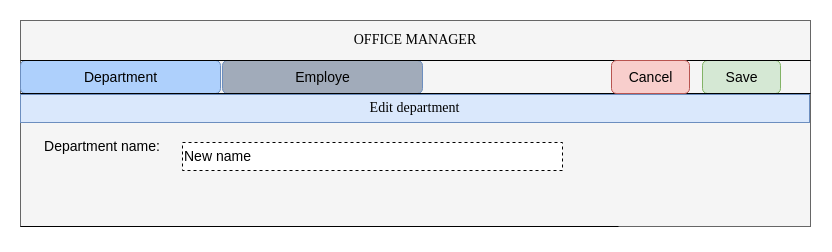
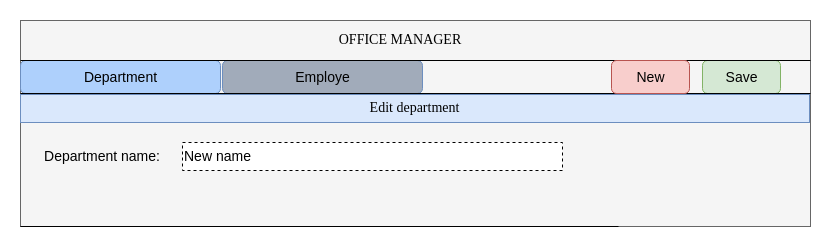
(416, 41) -> (401, 41)
(651, 78) -> (651, 78)
(103, 147) -> (103, 157)
